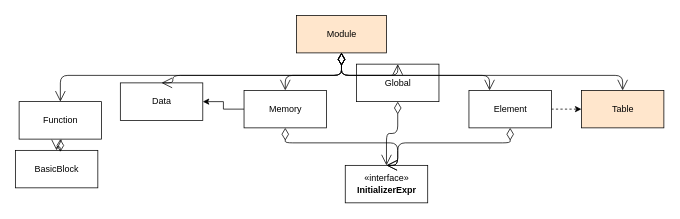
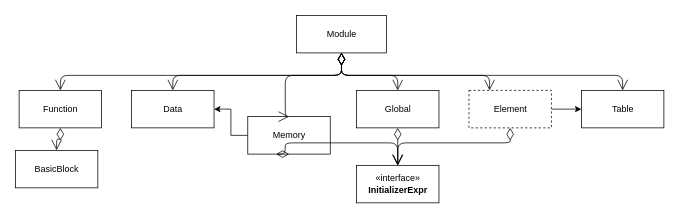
(342, 34) -> (342, 34)
(398, 83) -> (398, 109)
(162, 102) -> (173, 109)
(285, 109) -> (289, 135)
(510, 109) -> (510, 109)
(563, 109) -> (563, 109)
(623, 109) -> (623, 109)
(60, 120) -> (60, 109)
(387, 184) -> (398, 184)
